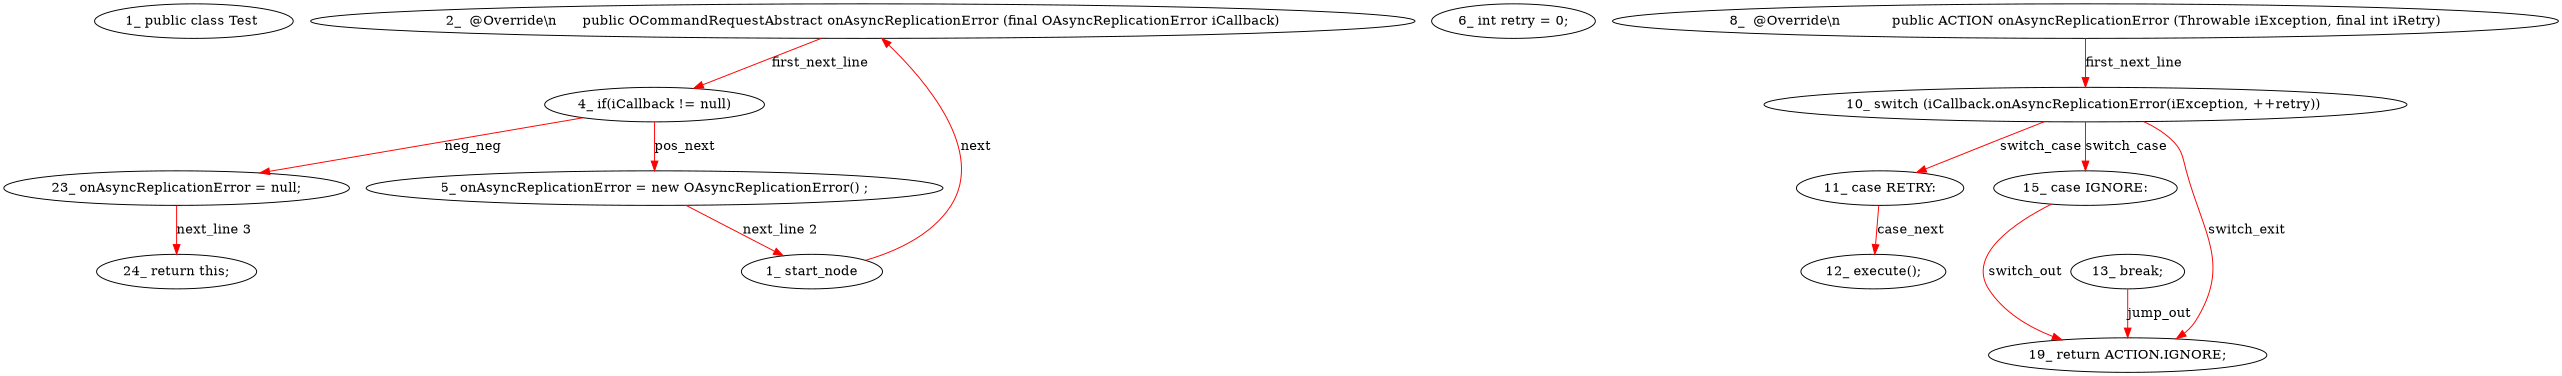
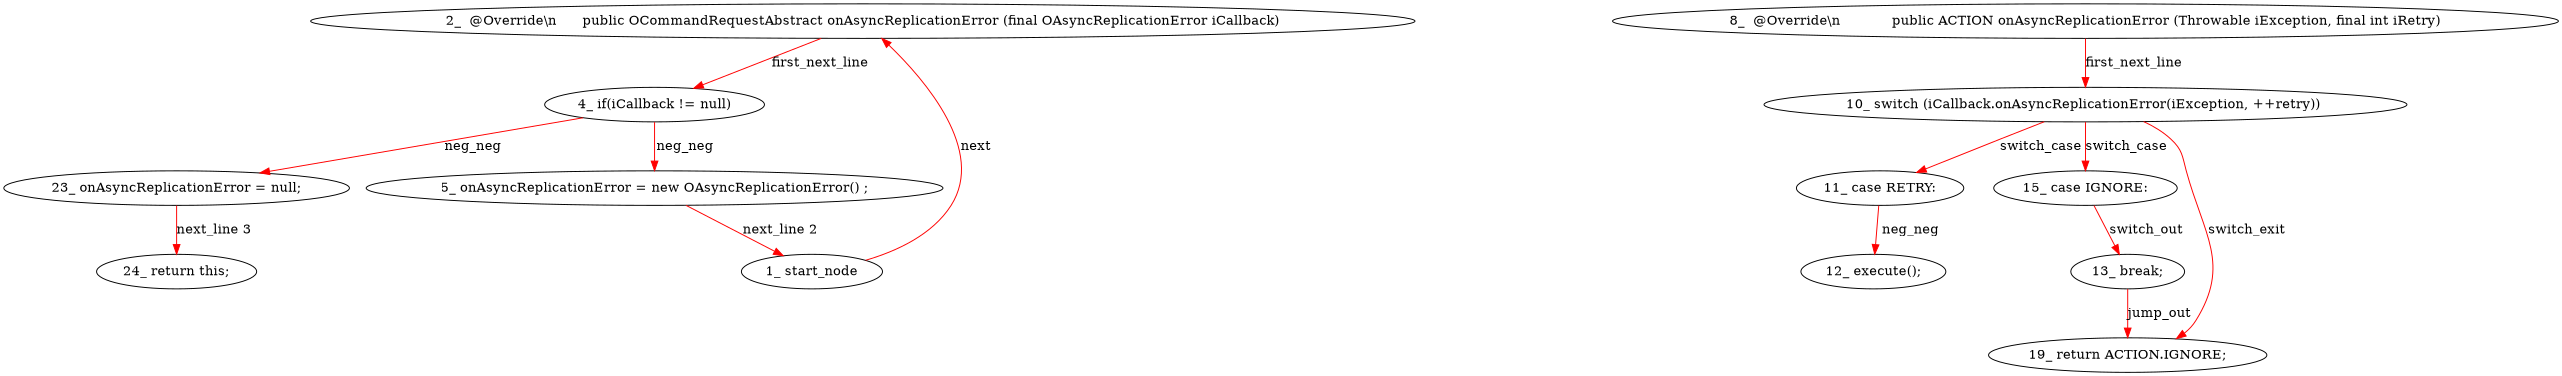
(194, 21) -> none
(1513, 21) -> none
(685, 146) -> (685, 146)
(1911, 230) -> (1911, 230)
(1984, 271) -> (2104, 226)
